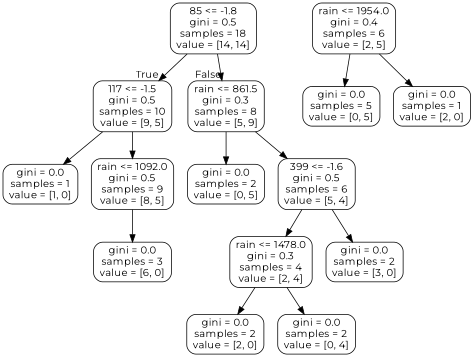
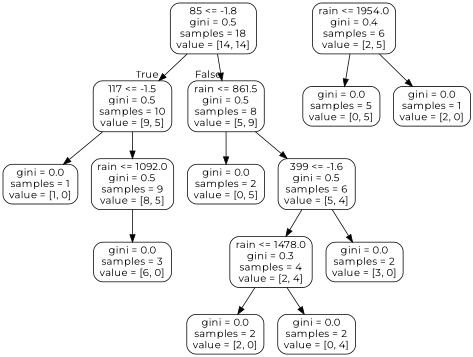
(226, 106) -> (226, 106)
